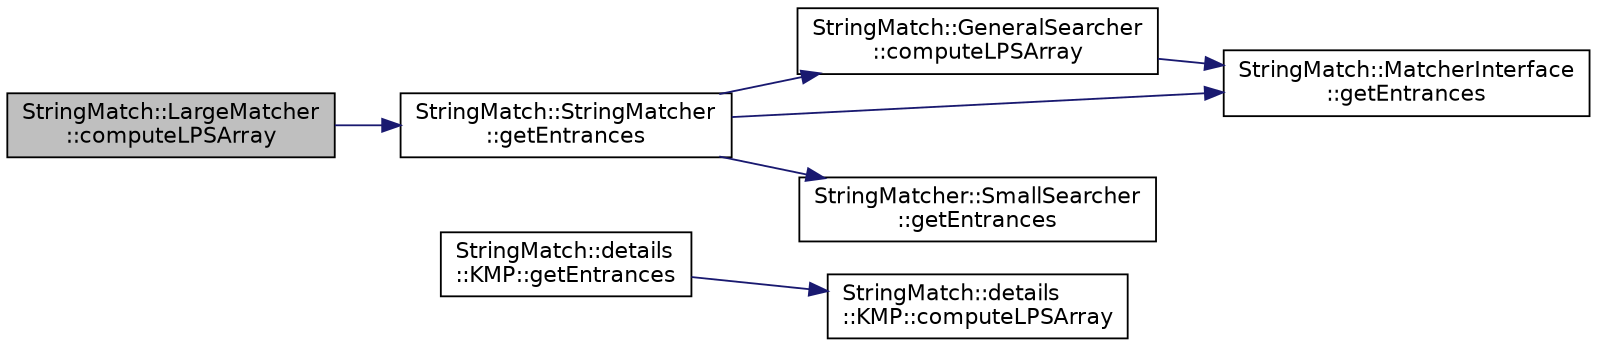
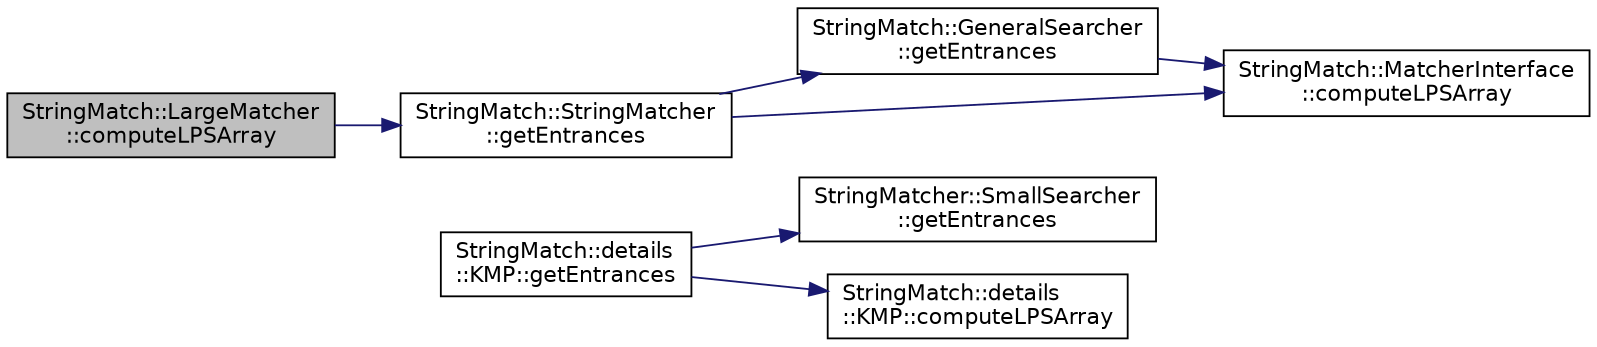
(978, 41) -> (978, 41)
(1407, 83) -> (1407, 83)
(763, 166) -> (736, 242)
